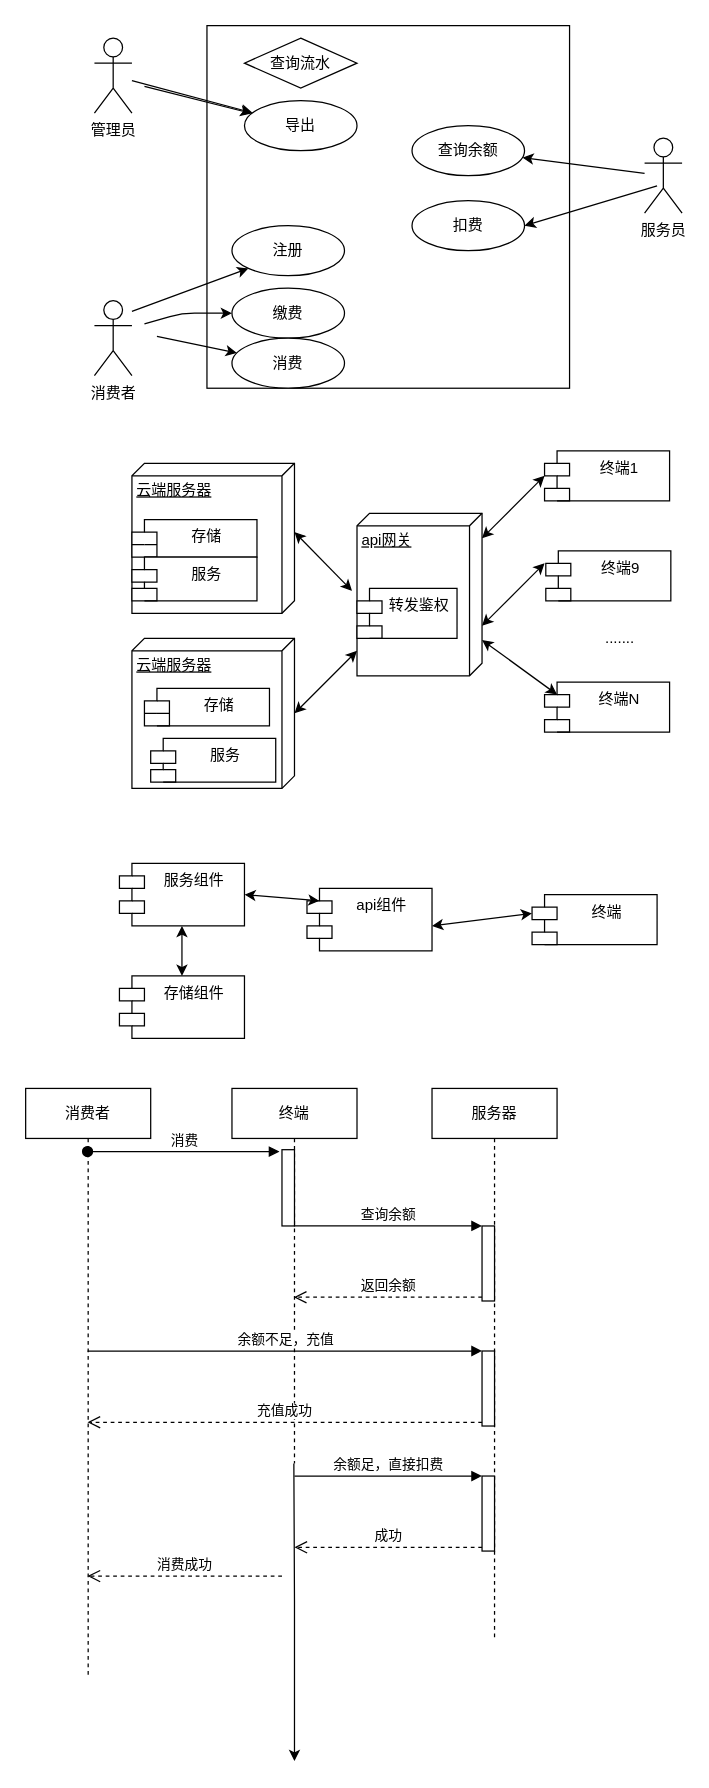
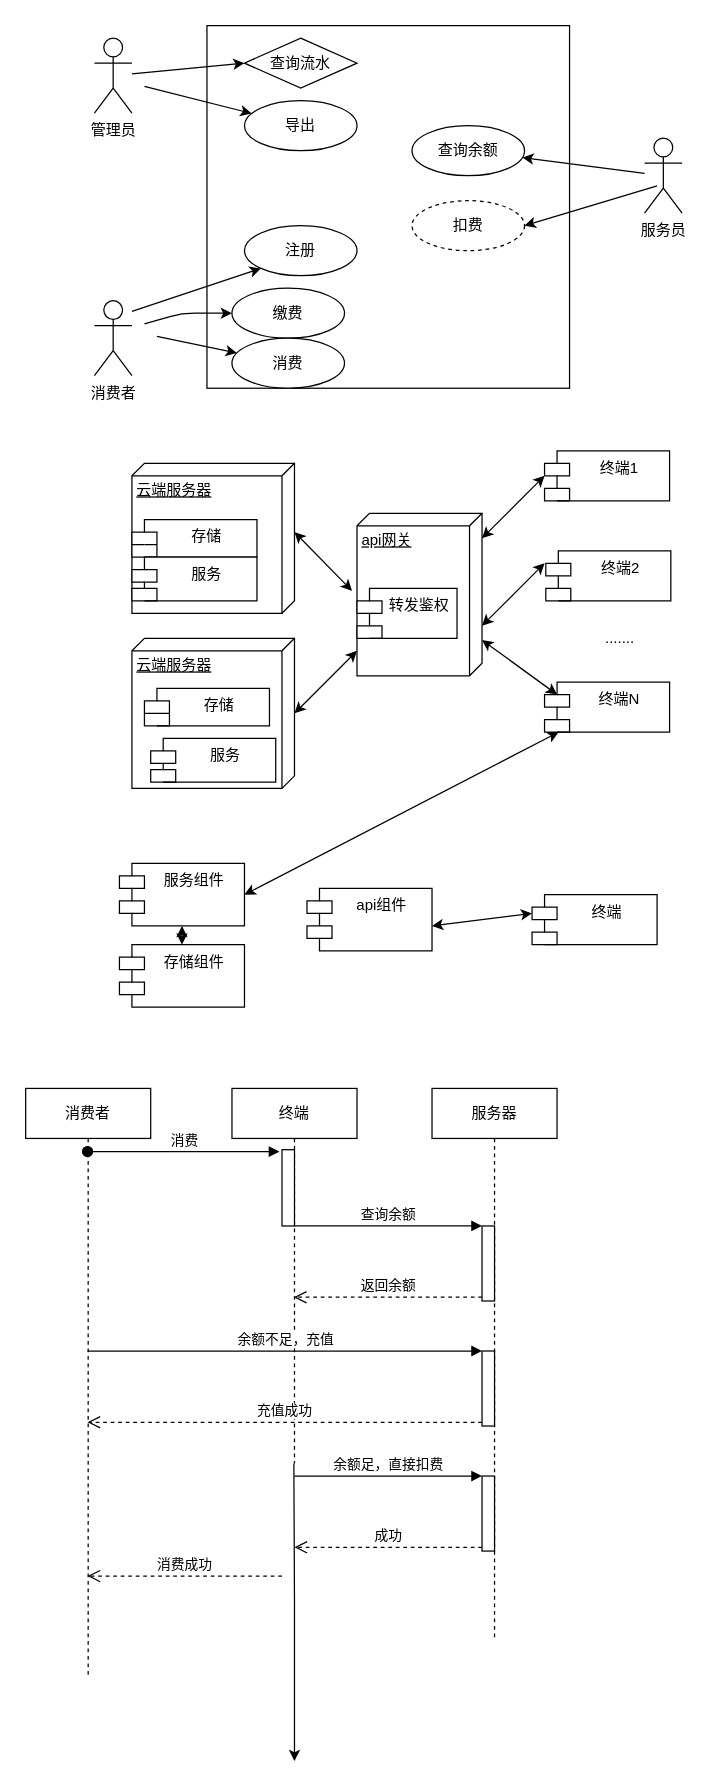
(187, 95) -> (184, 69)
(468, 226) -> (468, 226)
(288, 251) -> (301, 251)
(620, 568) -> (620, 568)
(281, 897) -> (401, 813)
(182, 1007) -> (182, 976)
